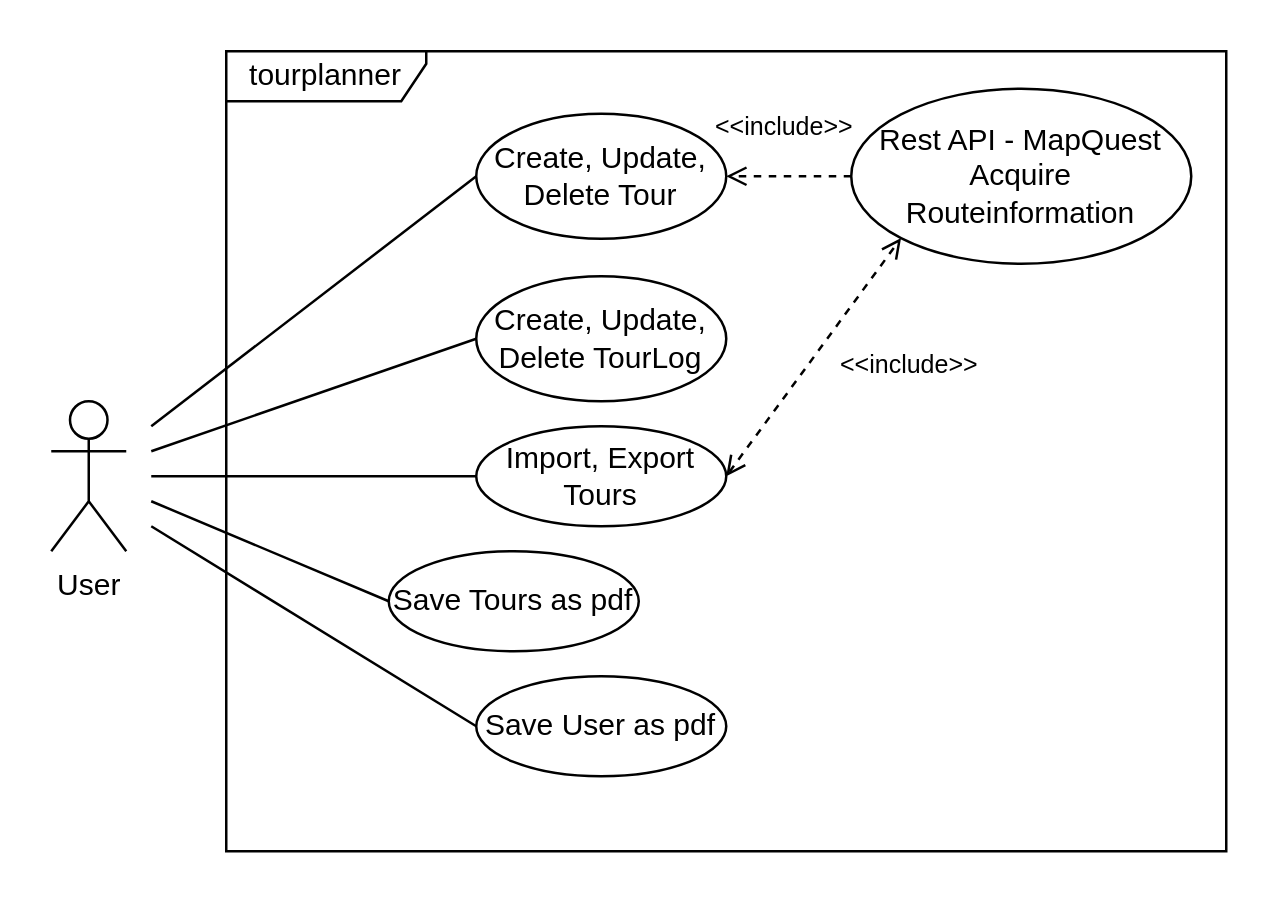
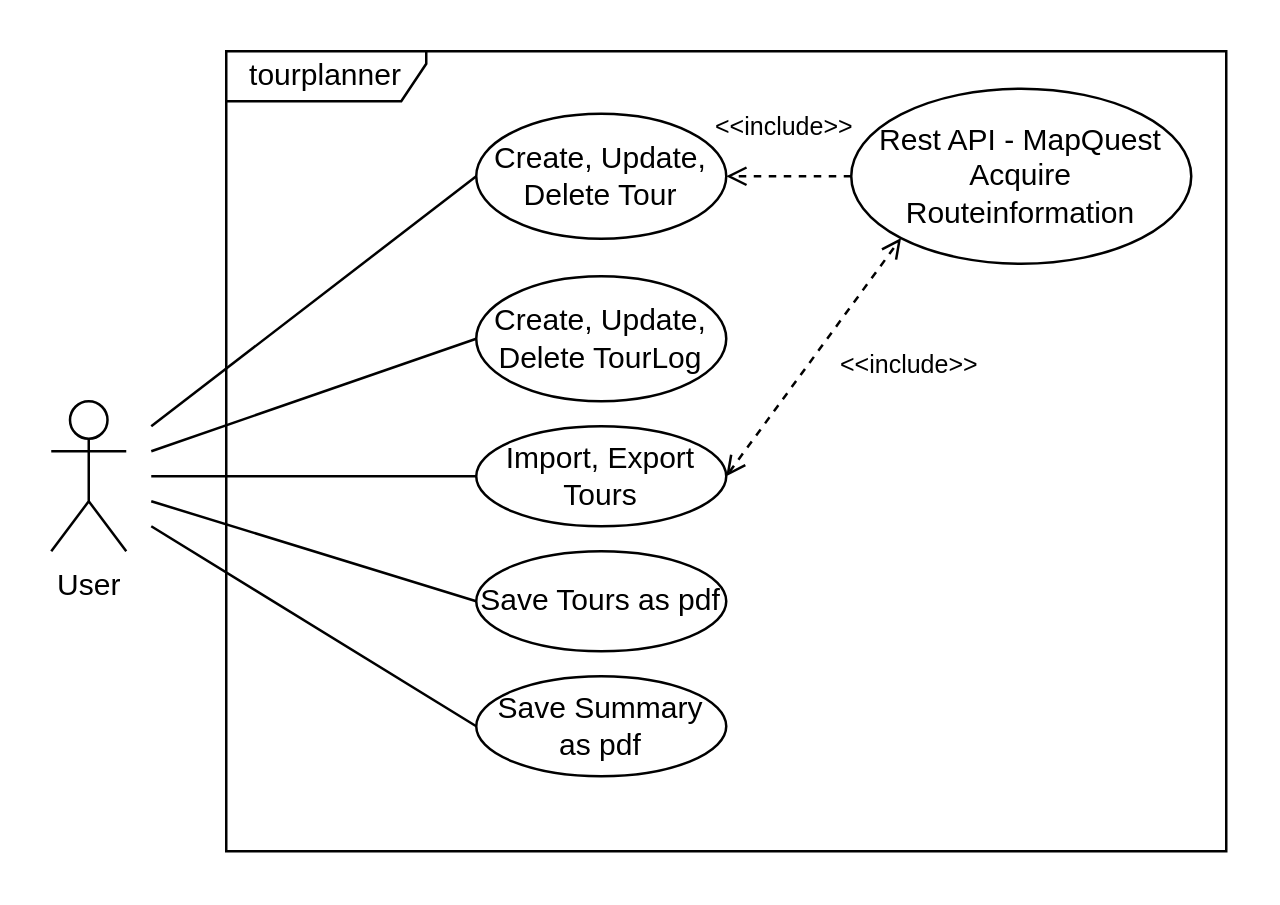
(514, 601) -> (601, 601)
(601, 726) -> (601, 726)
